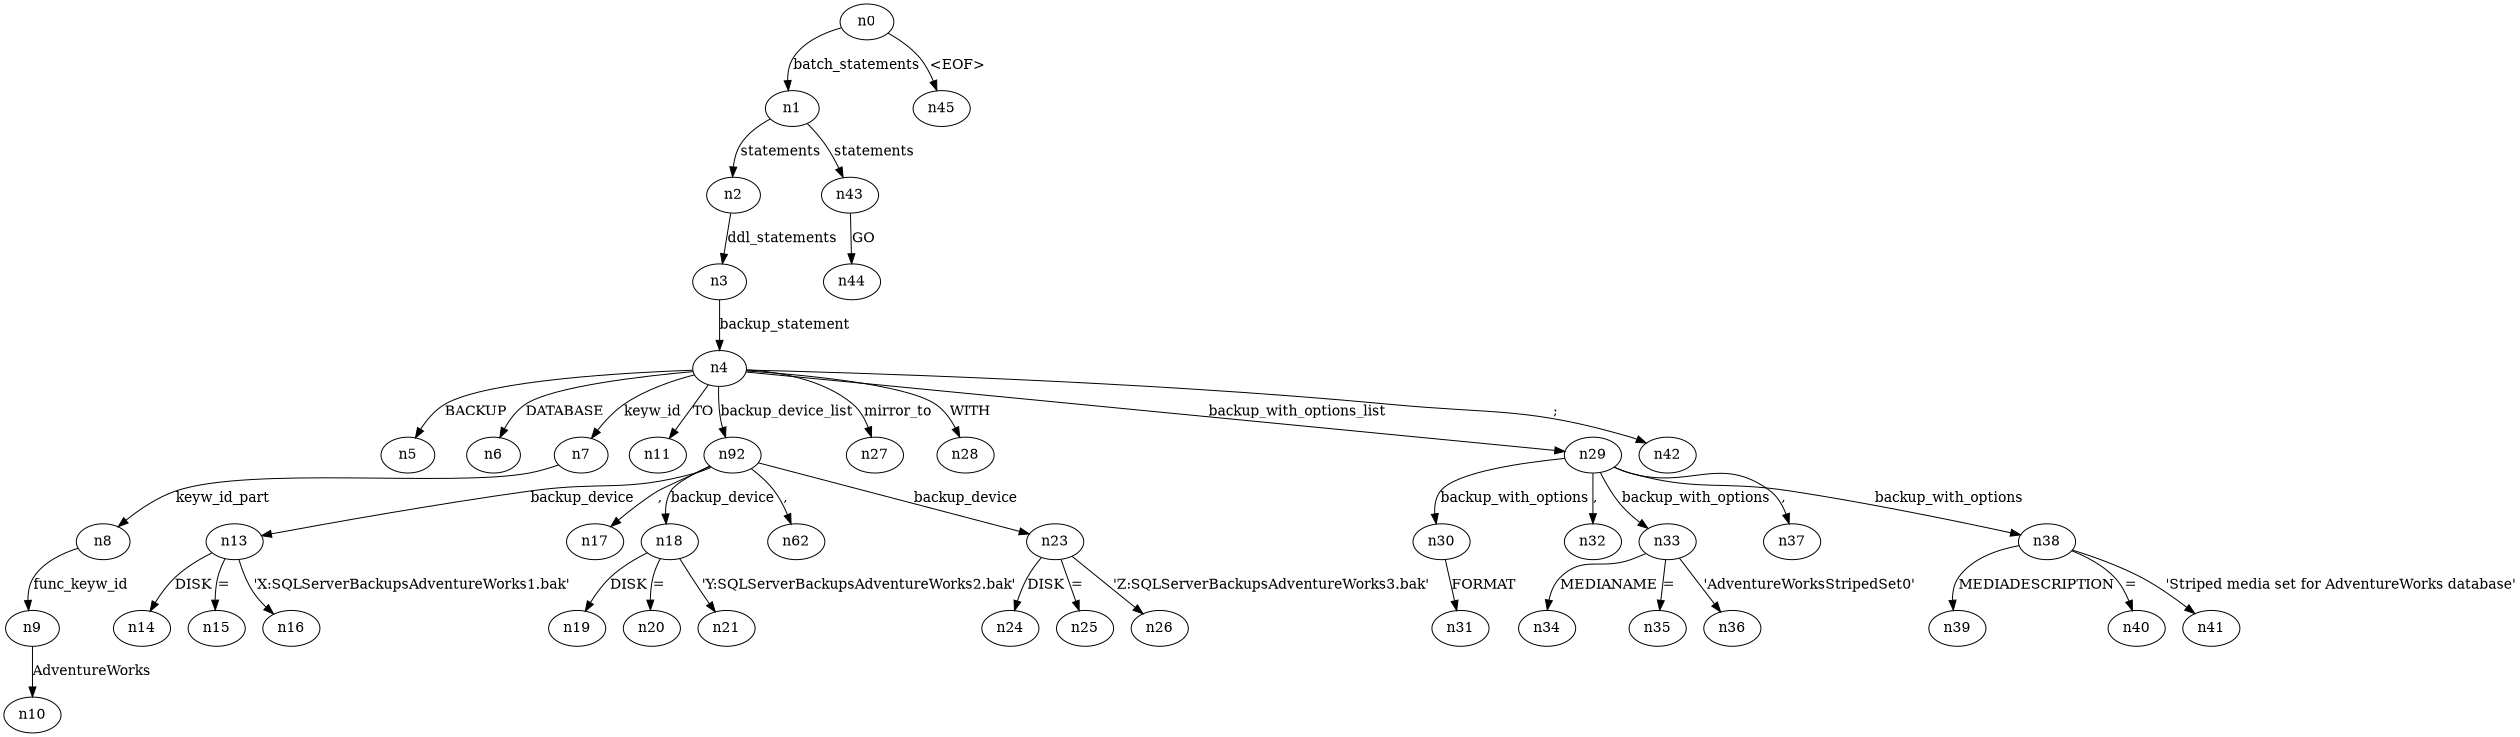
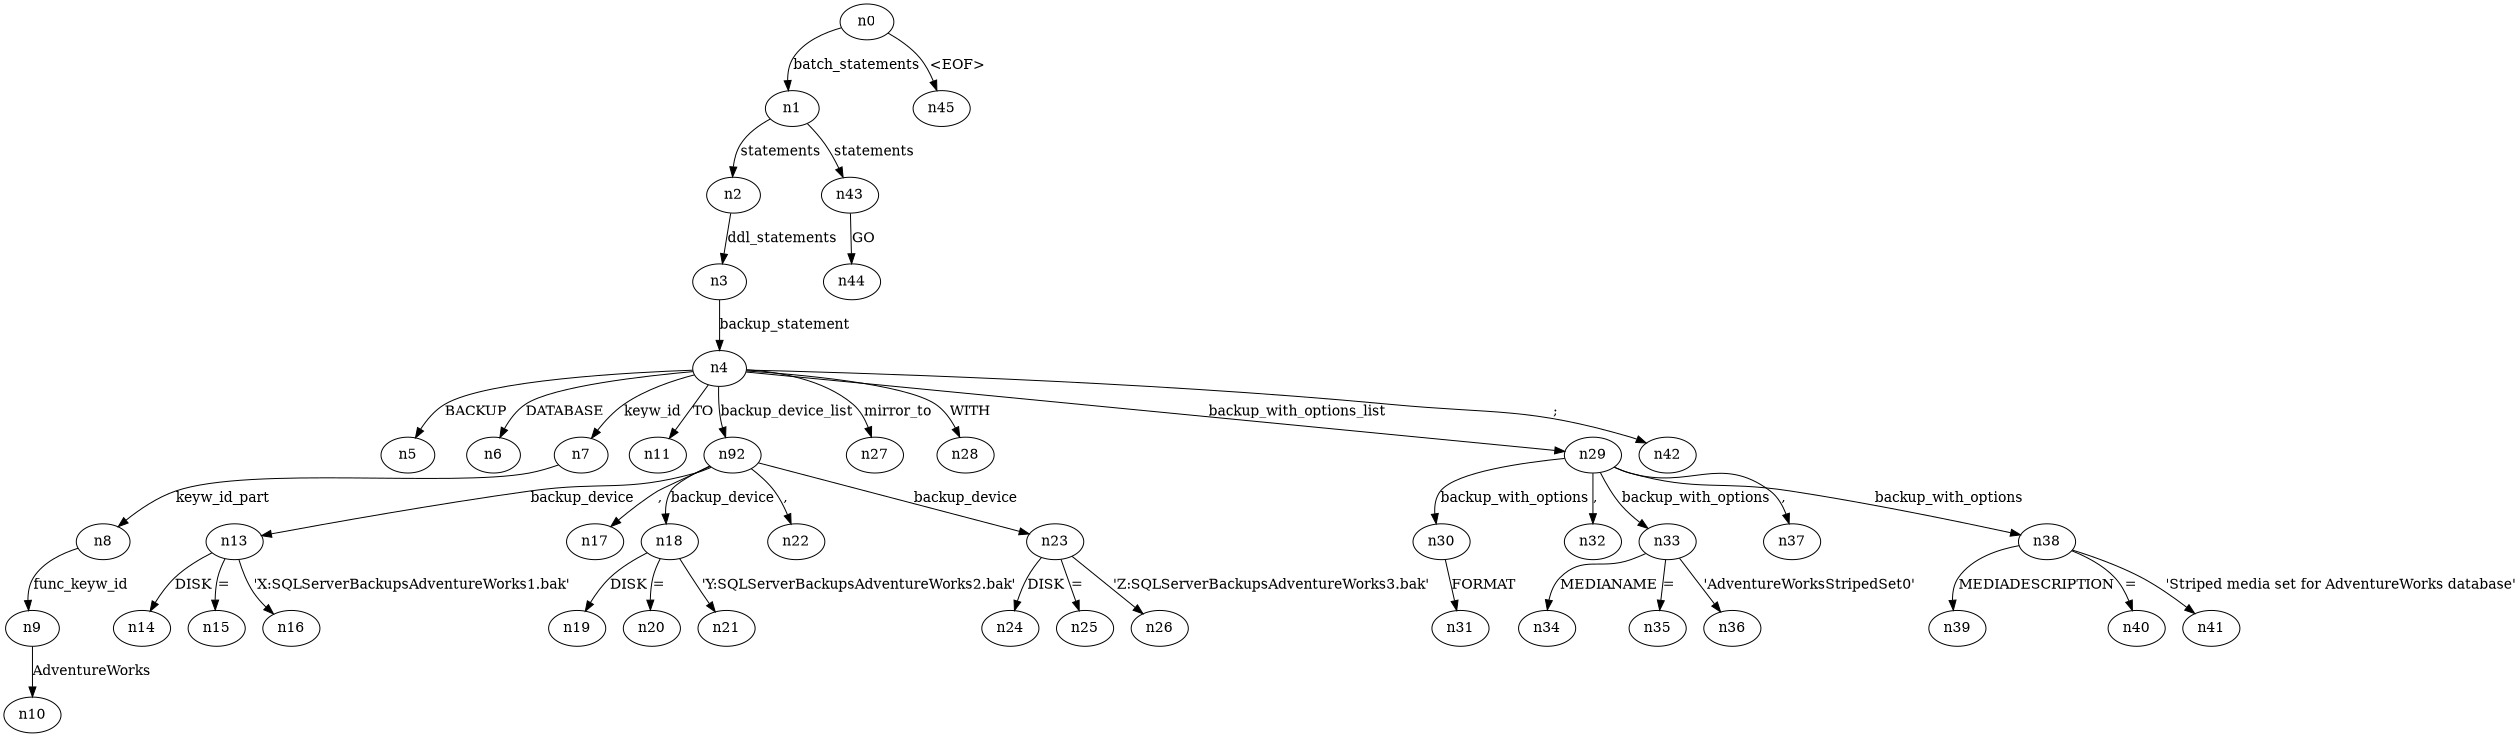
(796, 542) -> (796, 542)
